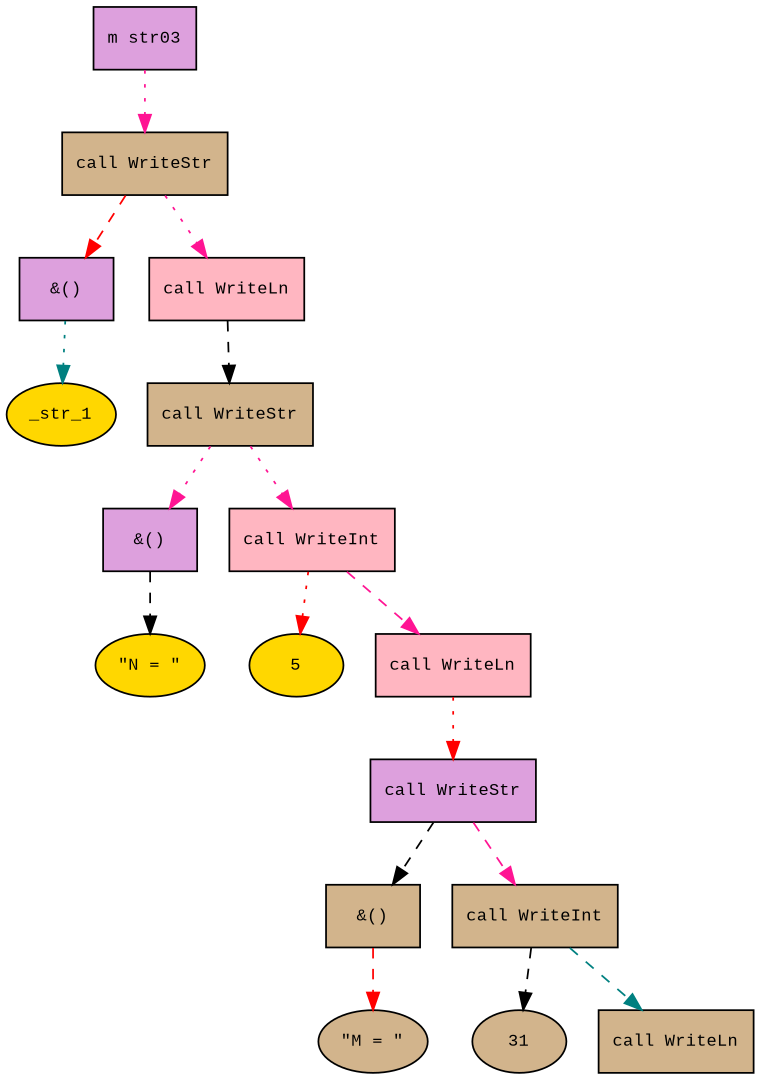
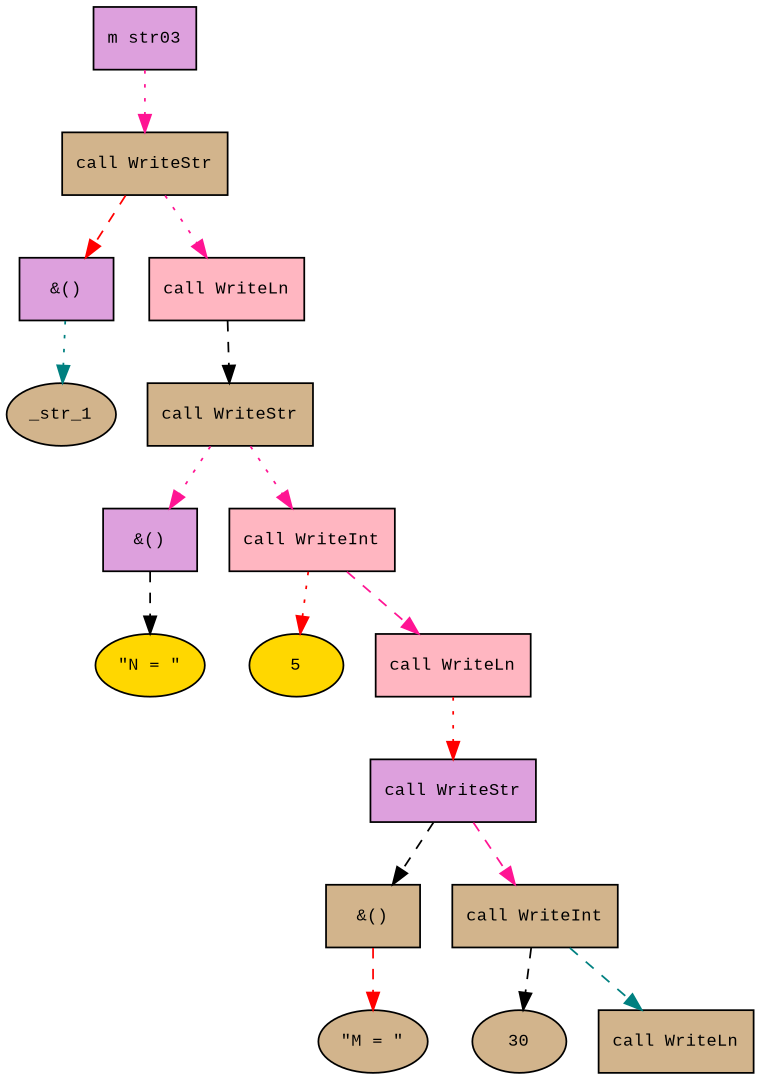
(61, 415) -> (61, 415)
(519, 1042) -> (519, 1042)
